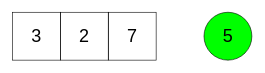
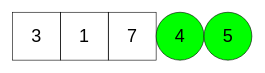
(84, 36) -> (84, 36)
none -> (180, 36)
